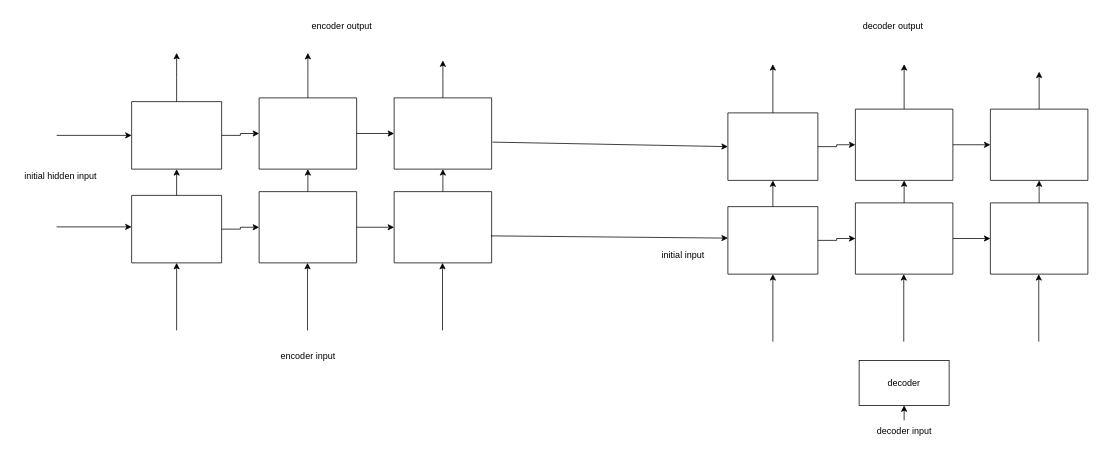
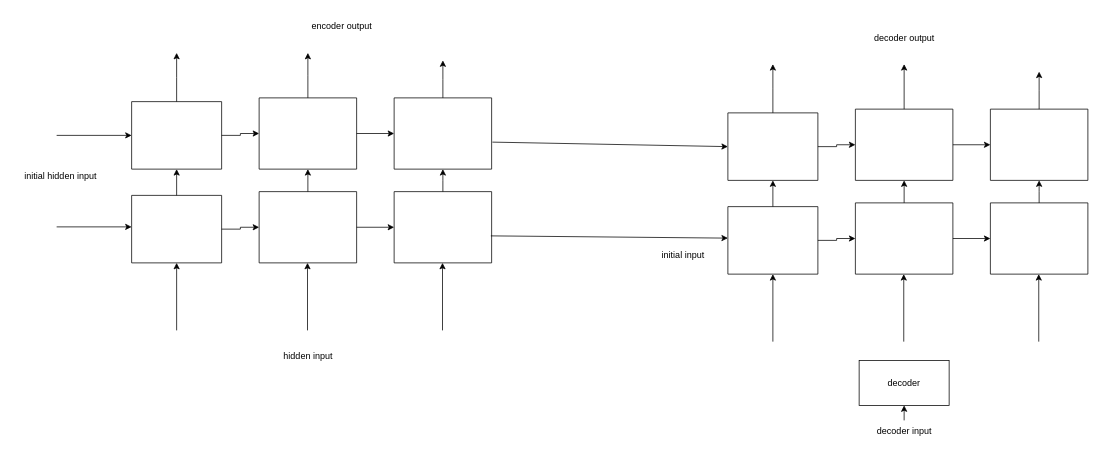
(893, 27) -> (904, 38)
(308, 357) -> (308, 357)
